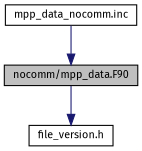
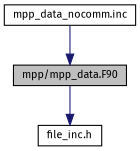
(71, 75) -> (70, 75)
(71, 136) -> (70, 136)
